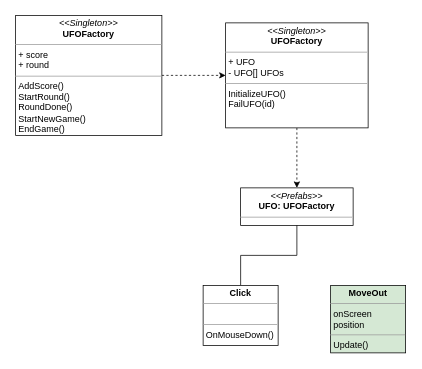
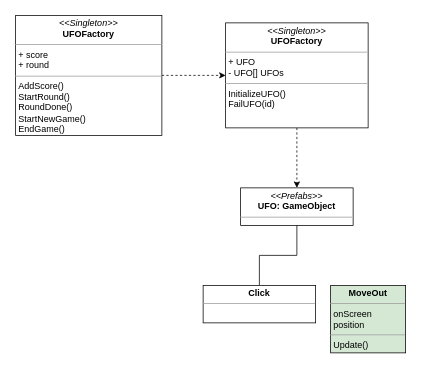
(276, 199) -> (276, 199)
(240, 315) -> (259, 304)
